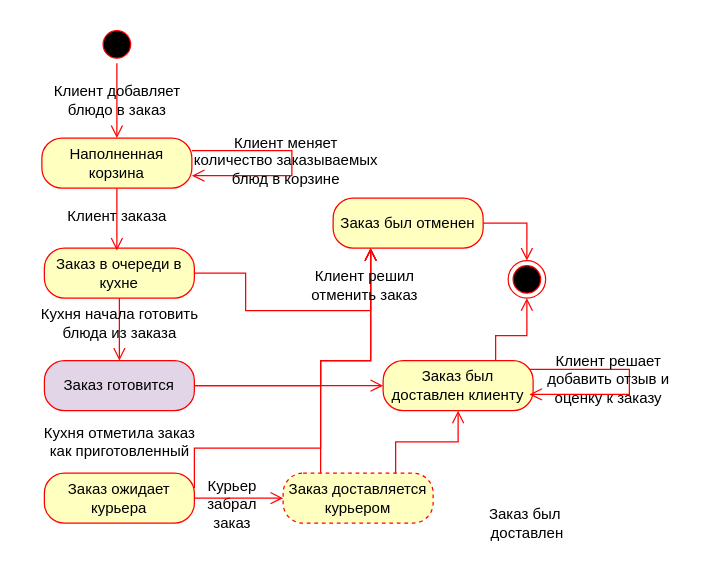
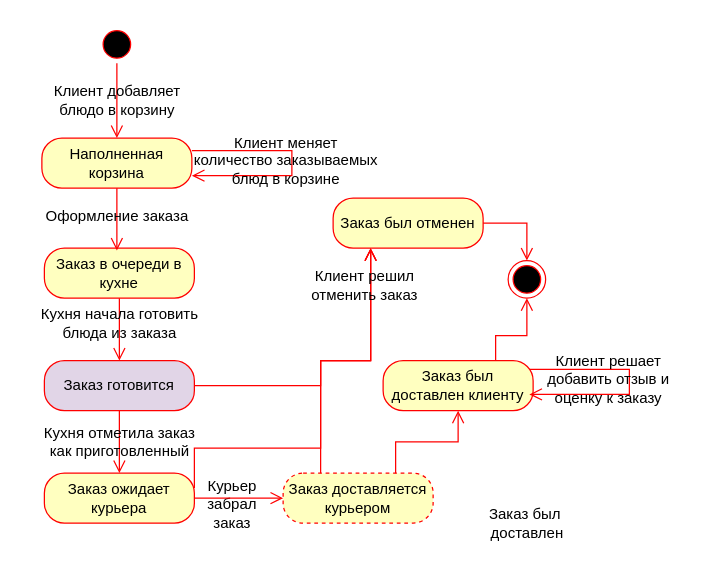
(118, 101) -> (118, 101)
(118, 217) -> (118, 217)
(262, 311) -> none
(351, 386) -> (119, 440)
